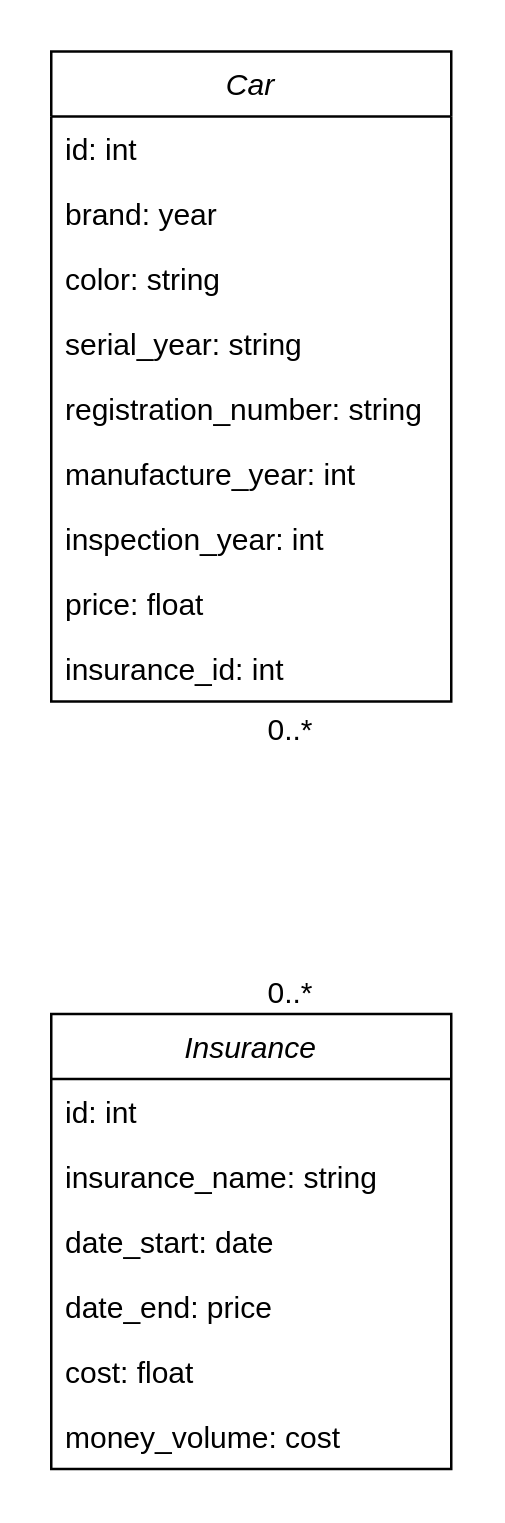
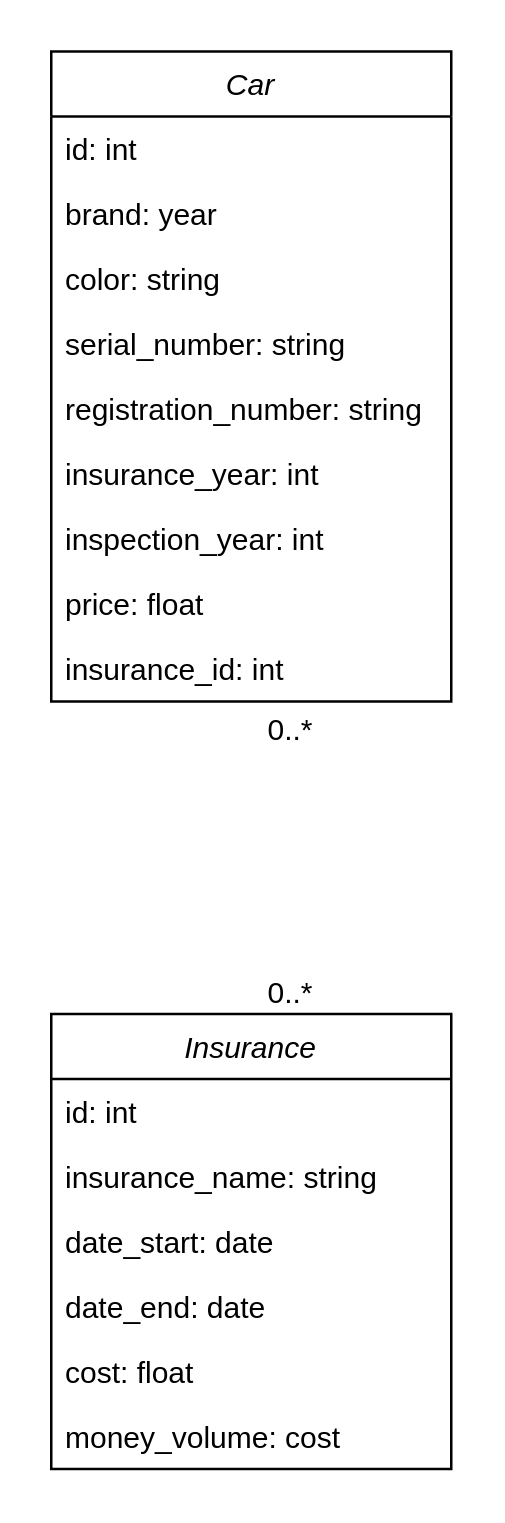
(205, 345) -> (222, 345)
(230, 475) -> (209, 475)
(179, 1308) -> (175, 1308)
